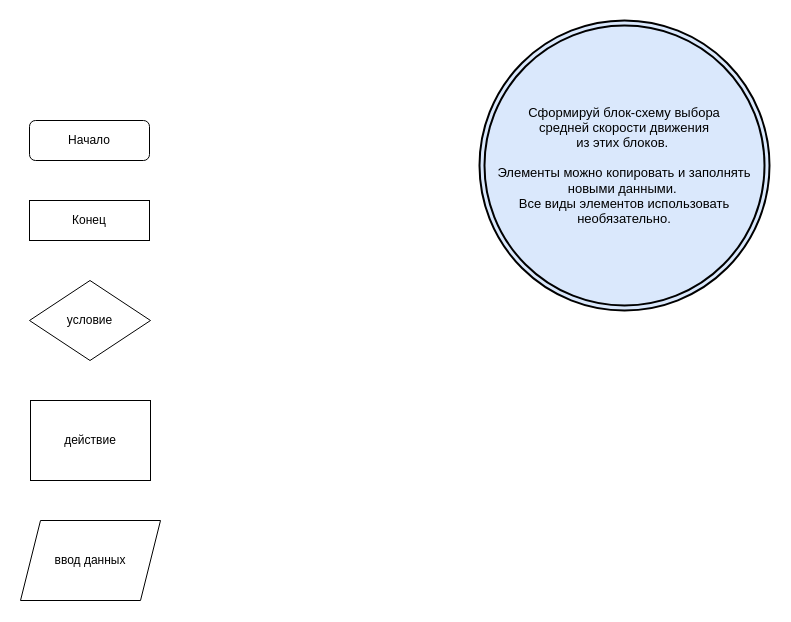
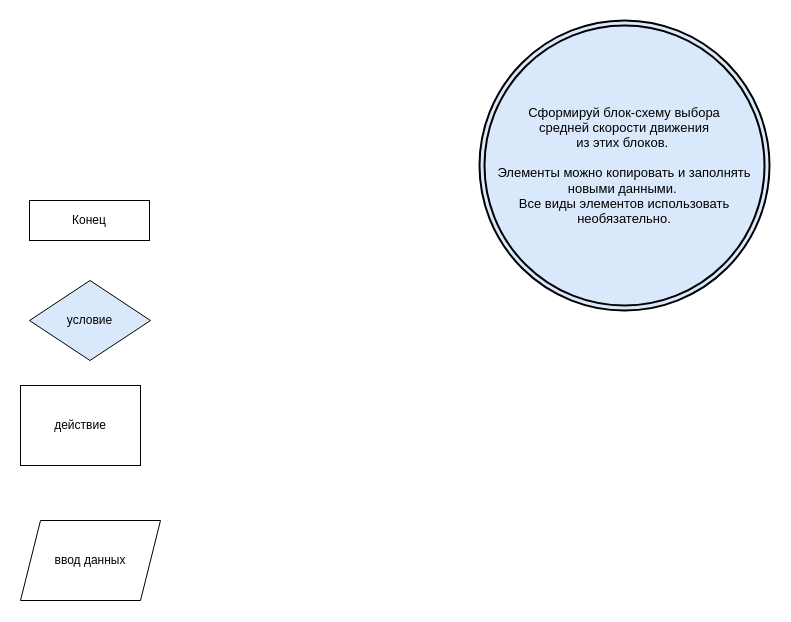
(90, 141) -> none
(90, 321) -> (90, 321)
(91, 441) -> (81, 426)
